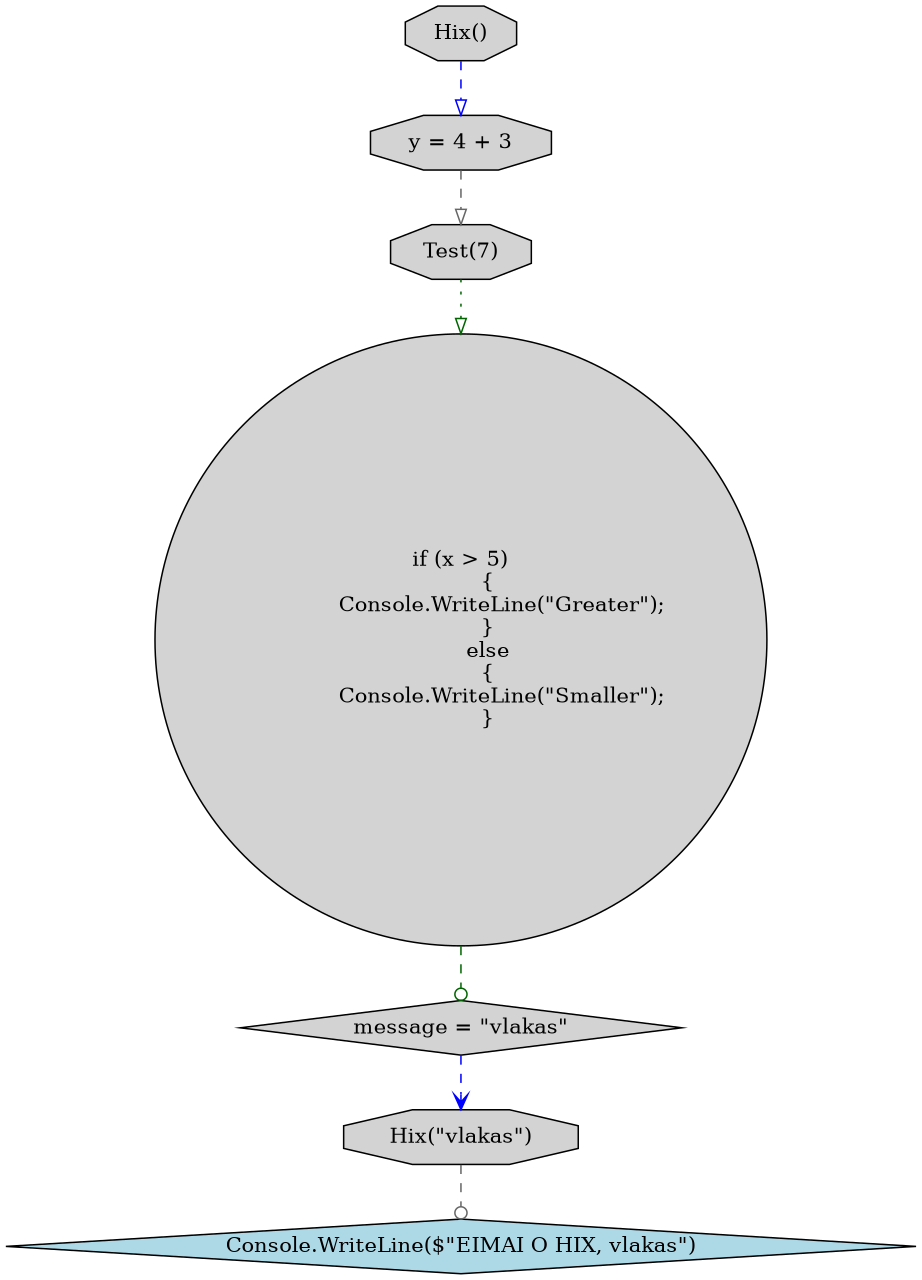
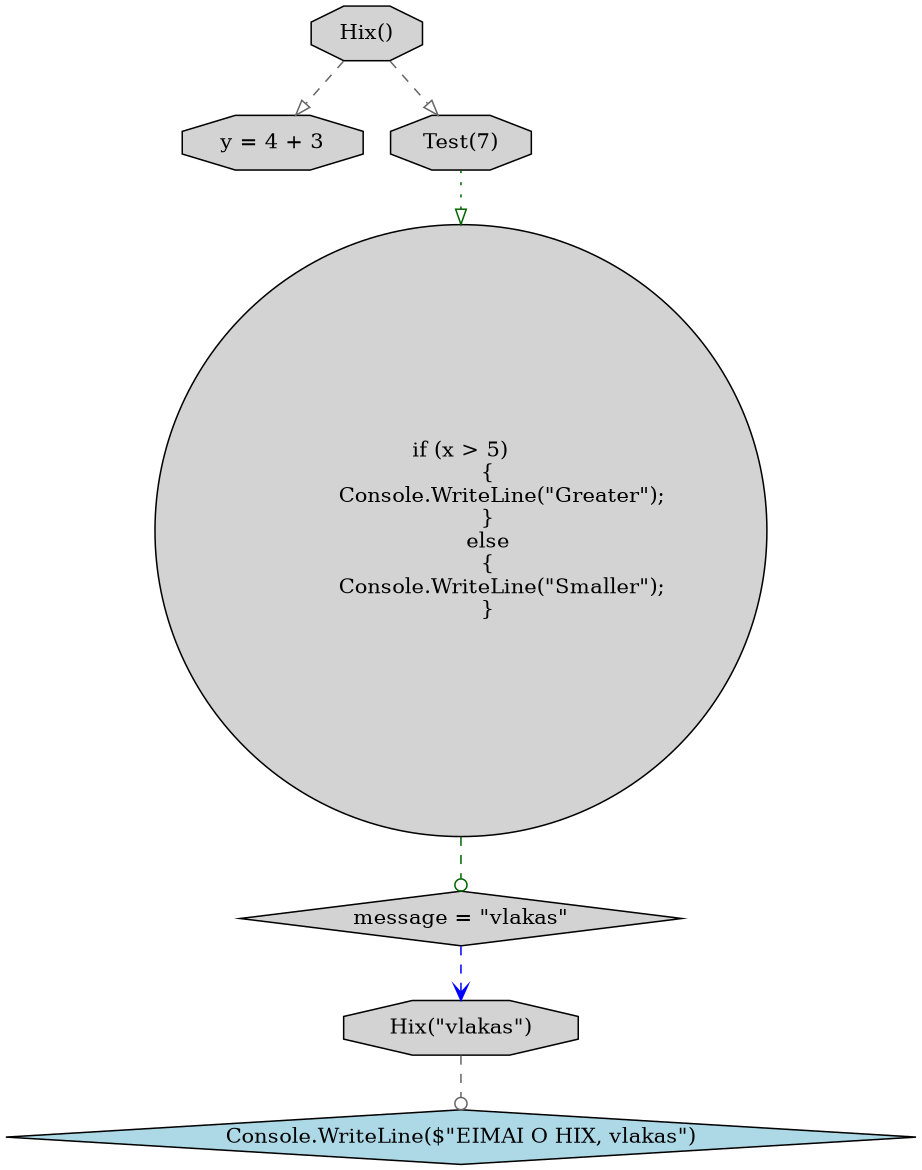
(461, 81) -> (325, 82)
(461, 190) -> (409, 82)
